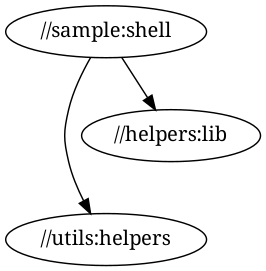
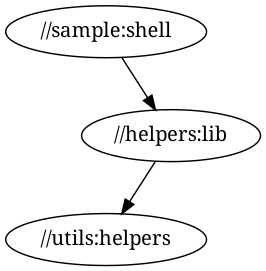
(65, 128) -> (142, 182)
